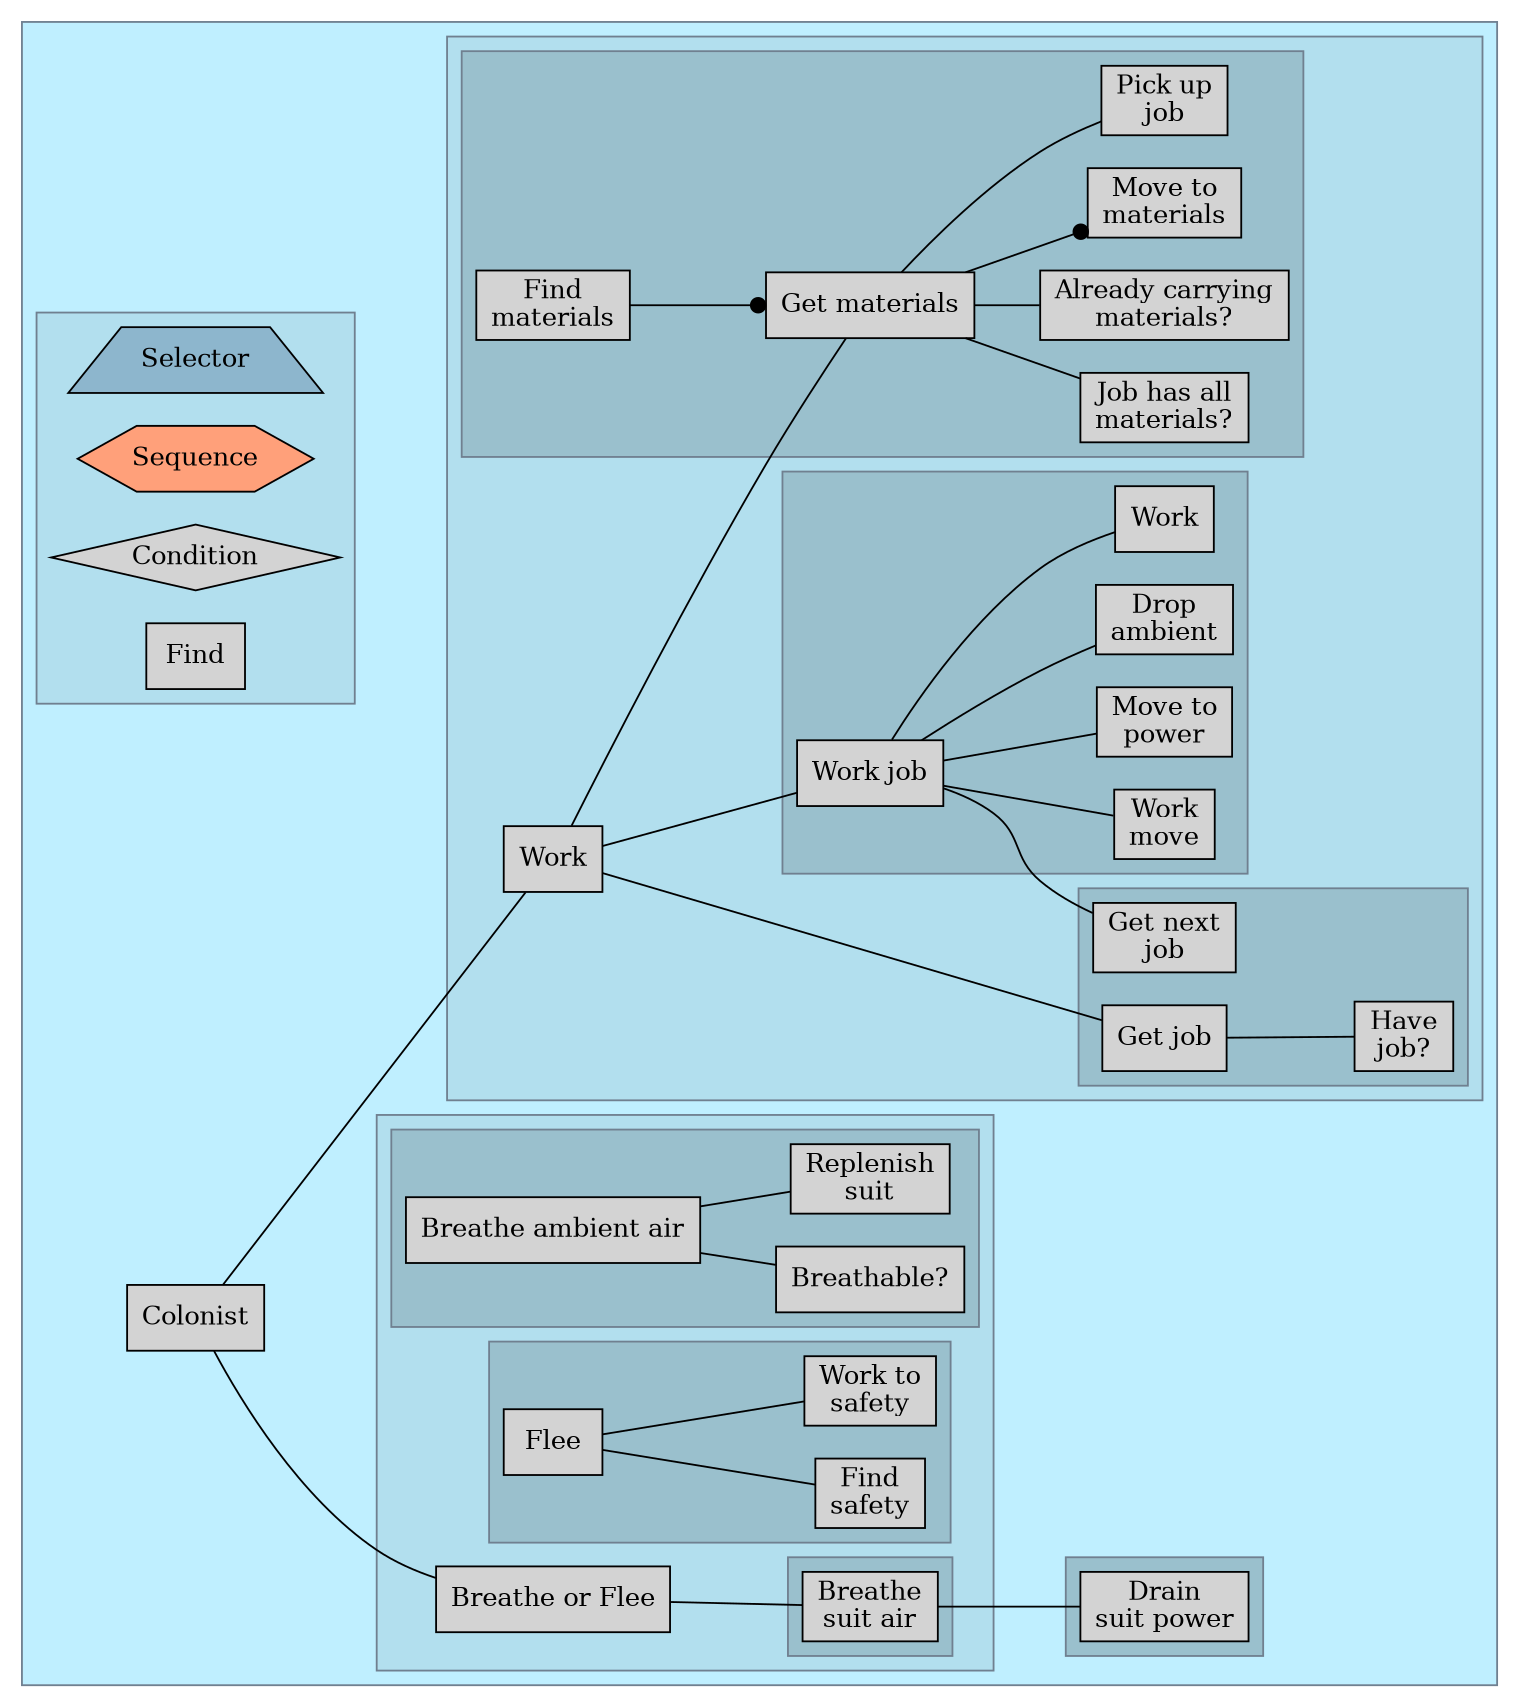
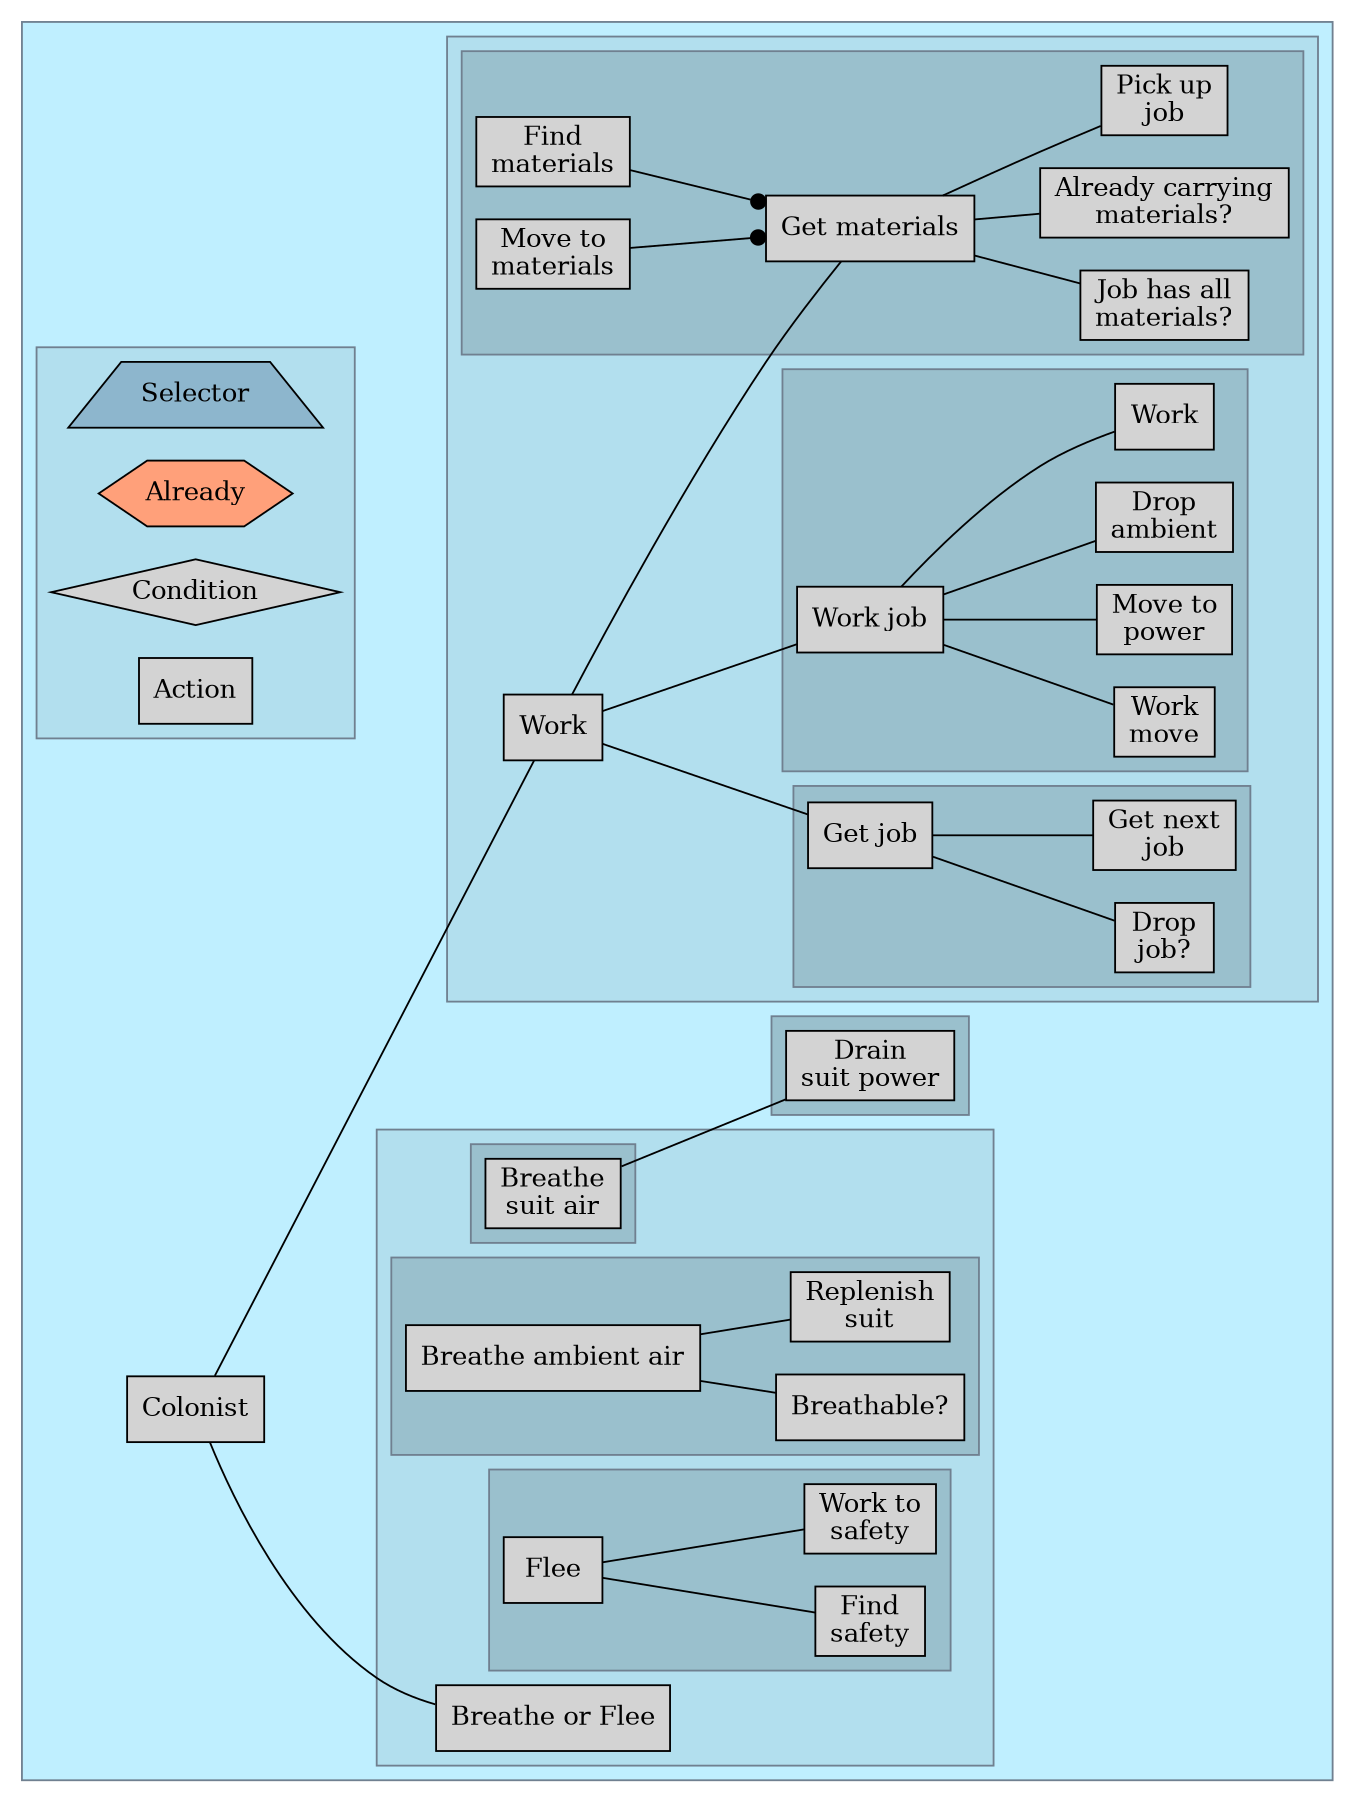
(1019, 253) -> (690, 243)
(196, 459) -> (196, 494)
(196, 656) -> (196, 691)
(1019, 849) -> (1013, 835)
(1404, 1036) -> (1164, 938)
(736, 1604) -> none
